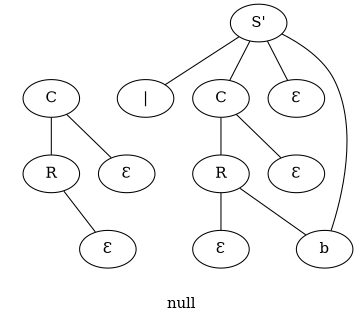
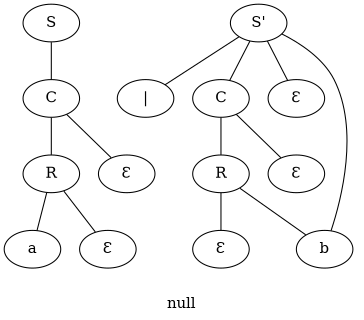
none -> (51, 23)
none -> (32, 249)
